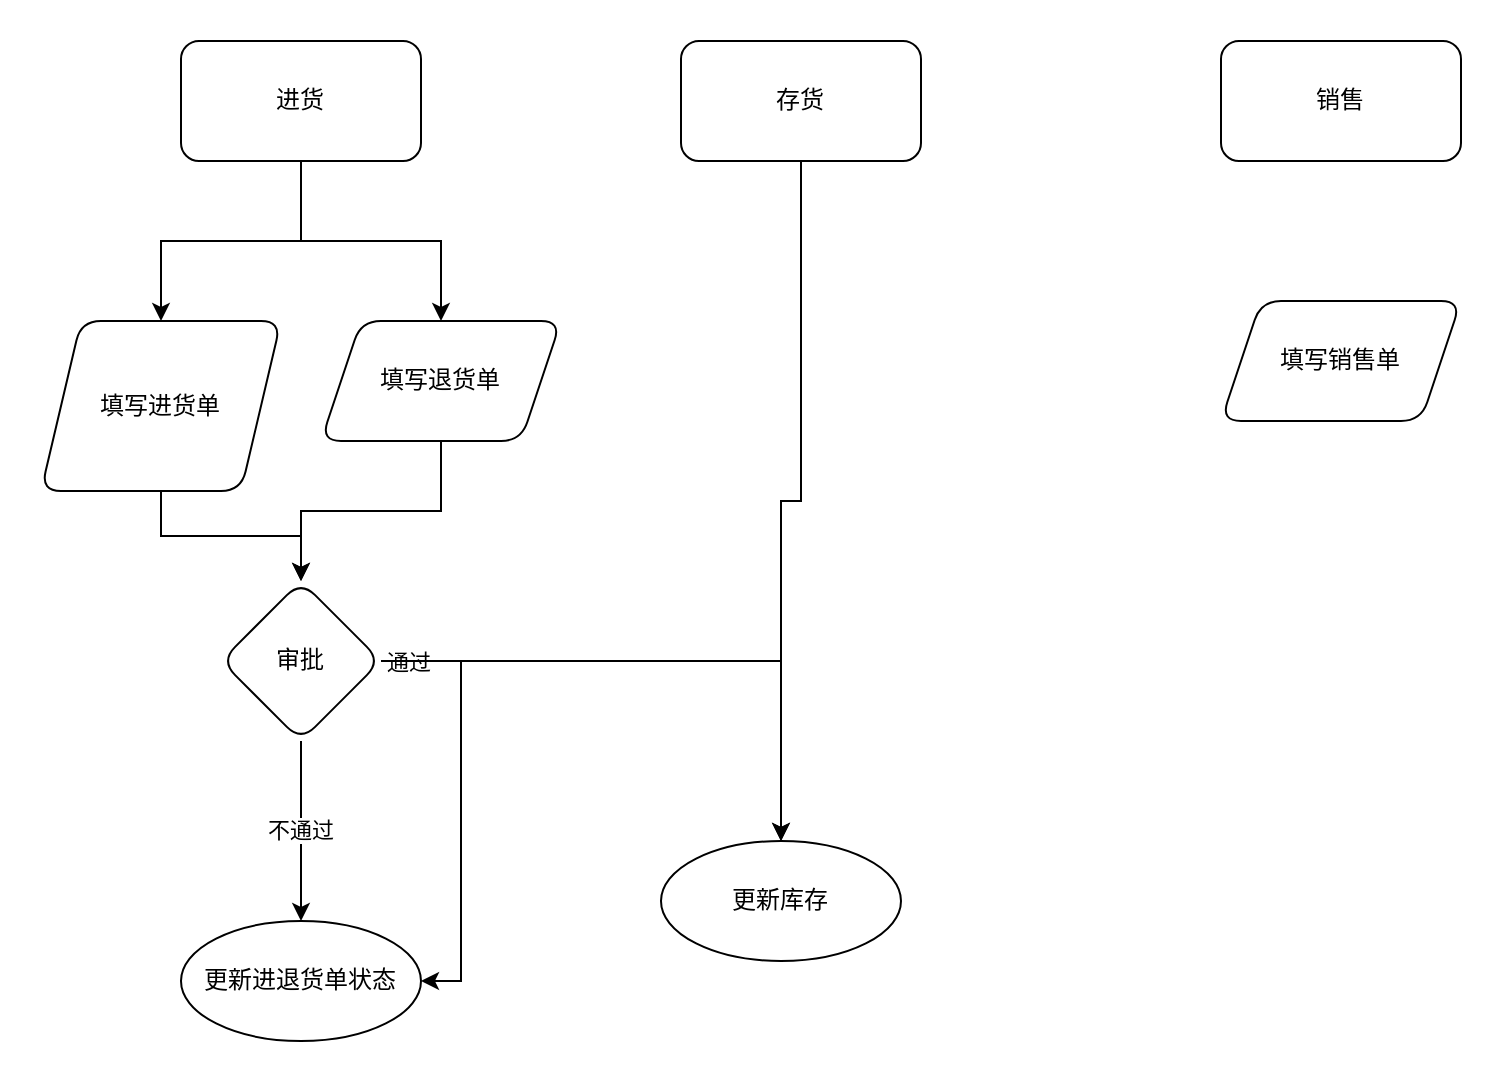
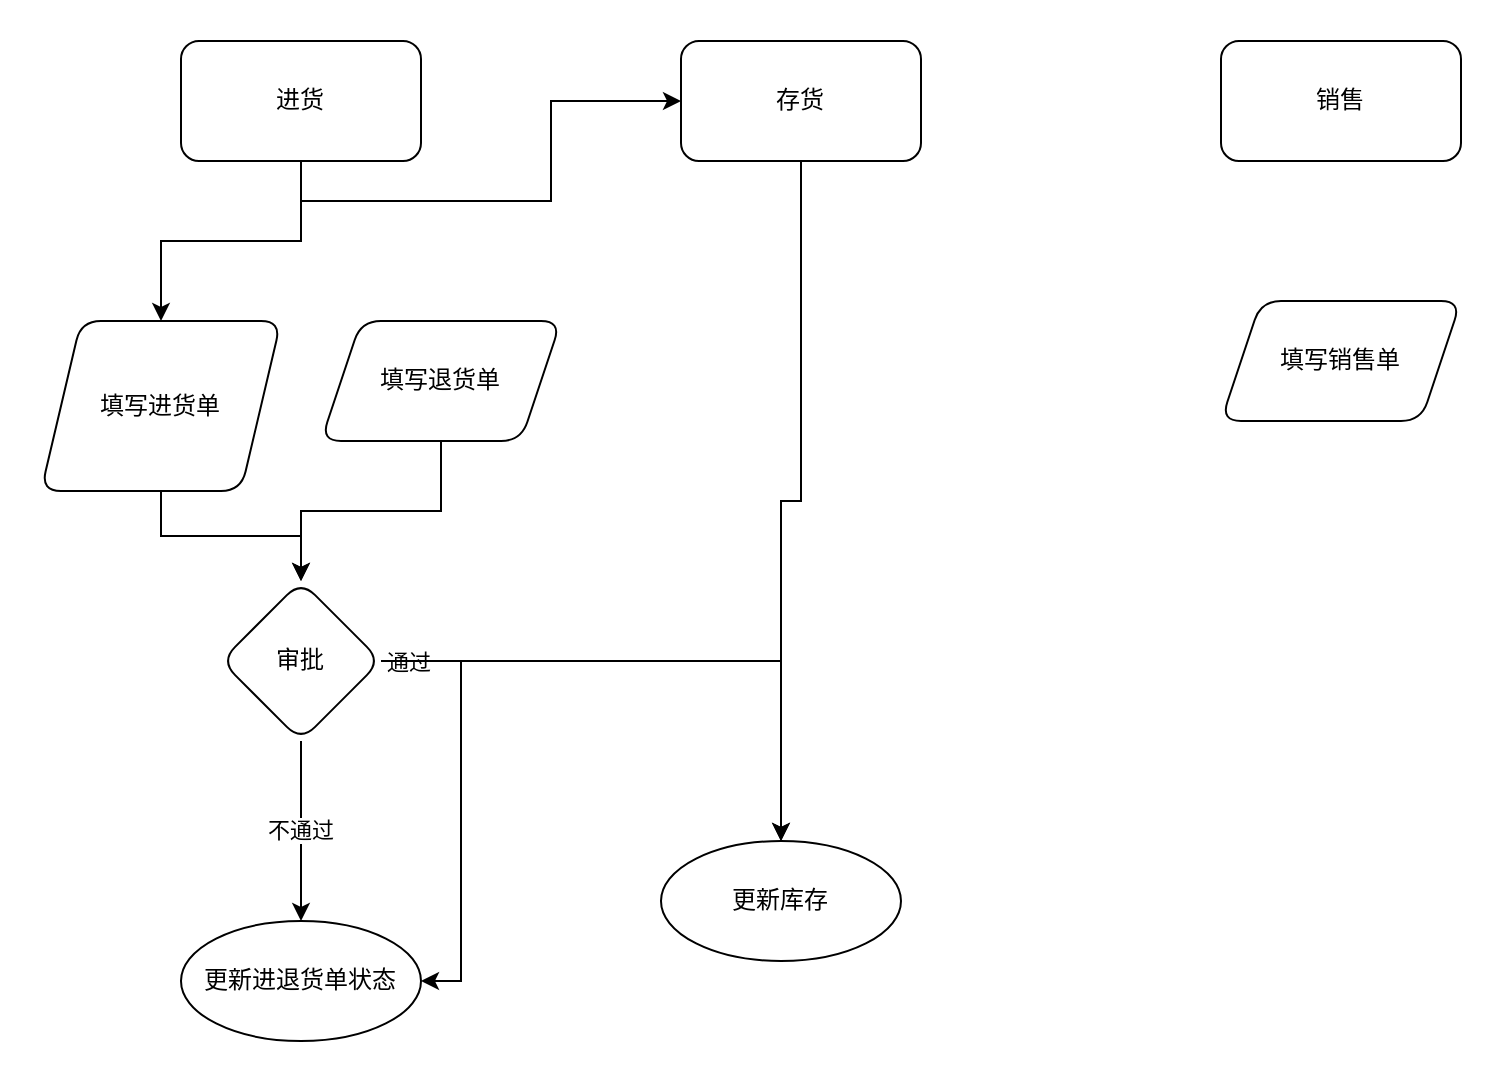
(406, 241) -> (536, 201)
